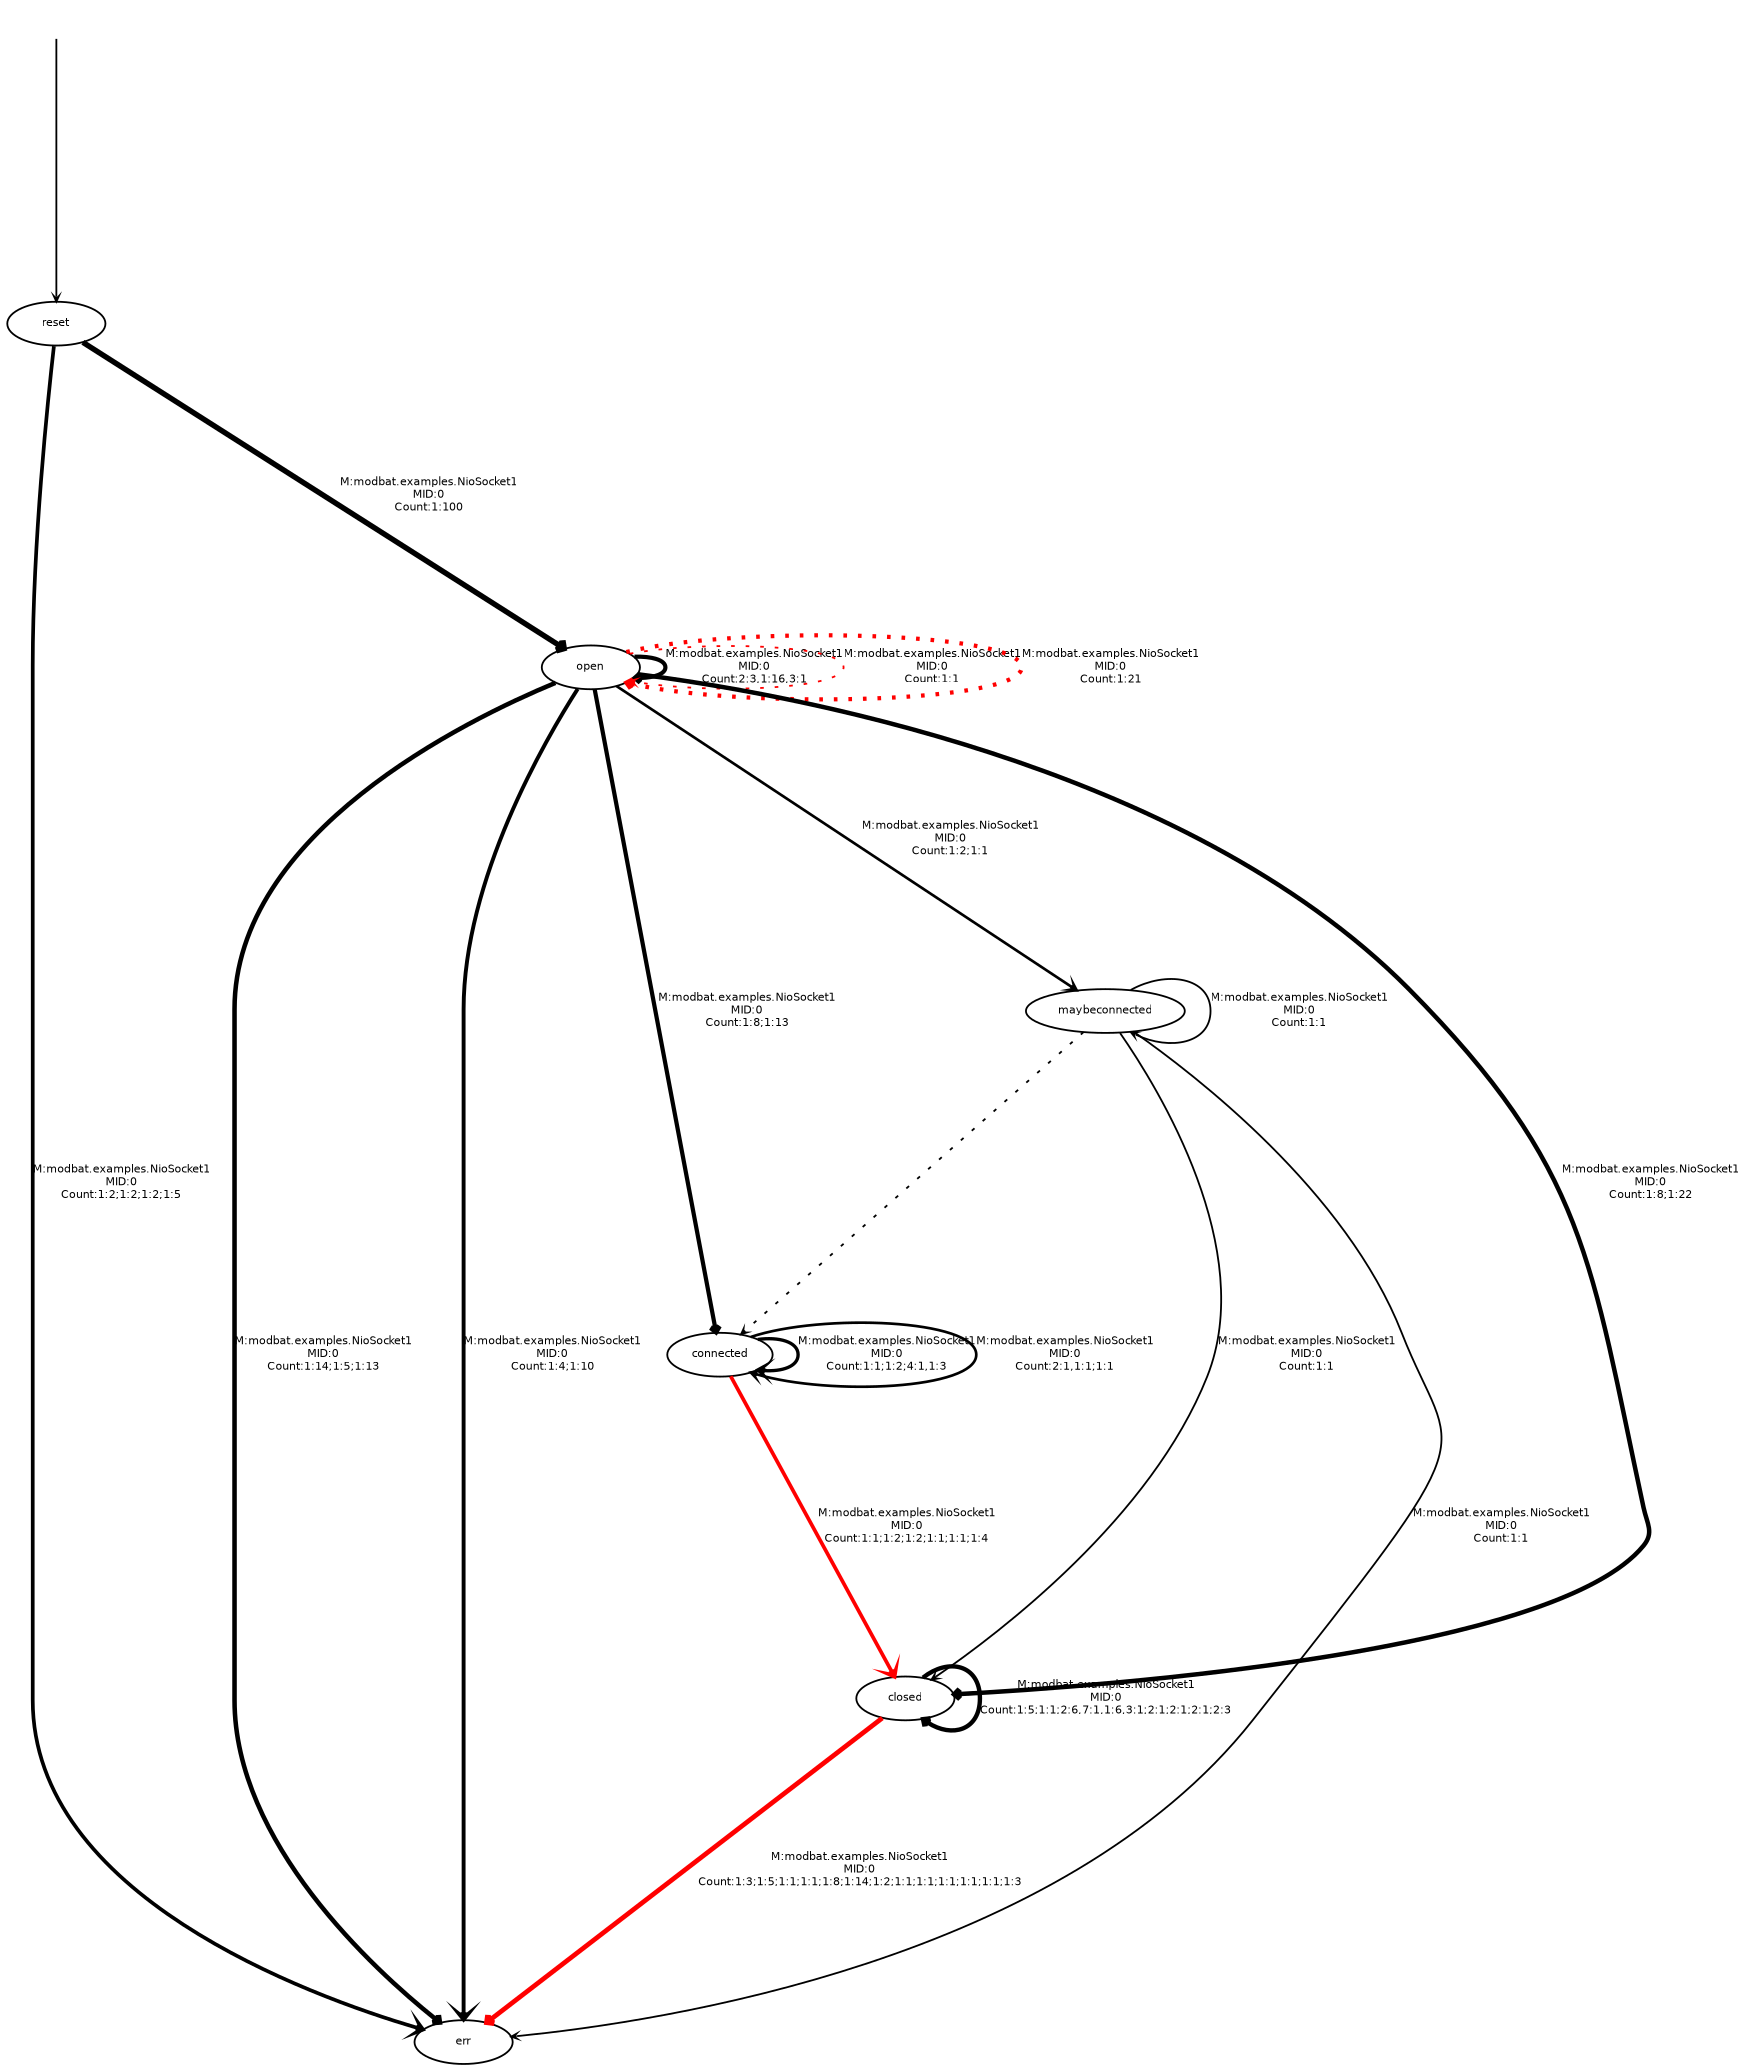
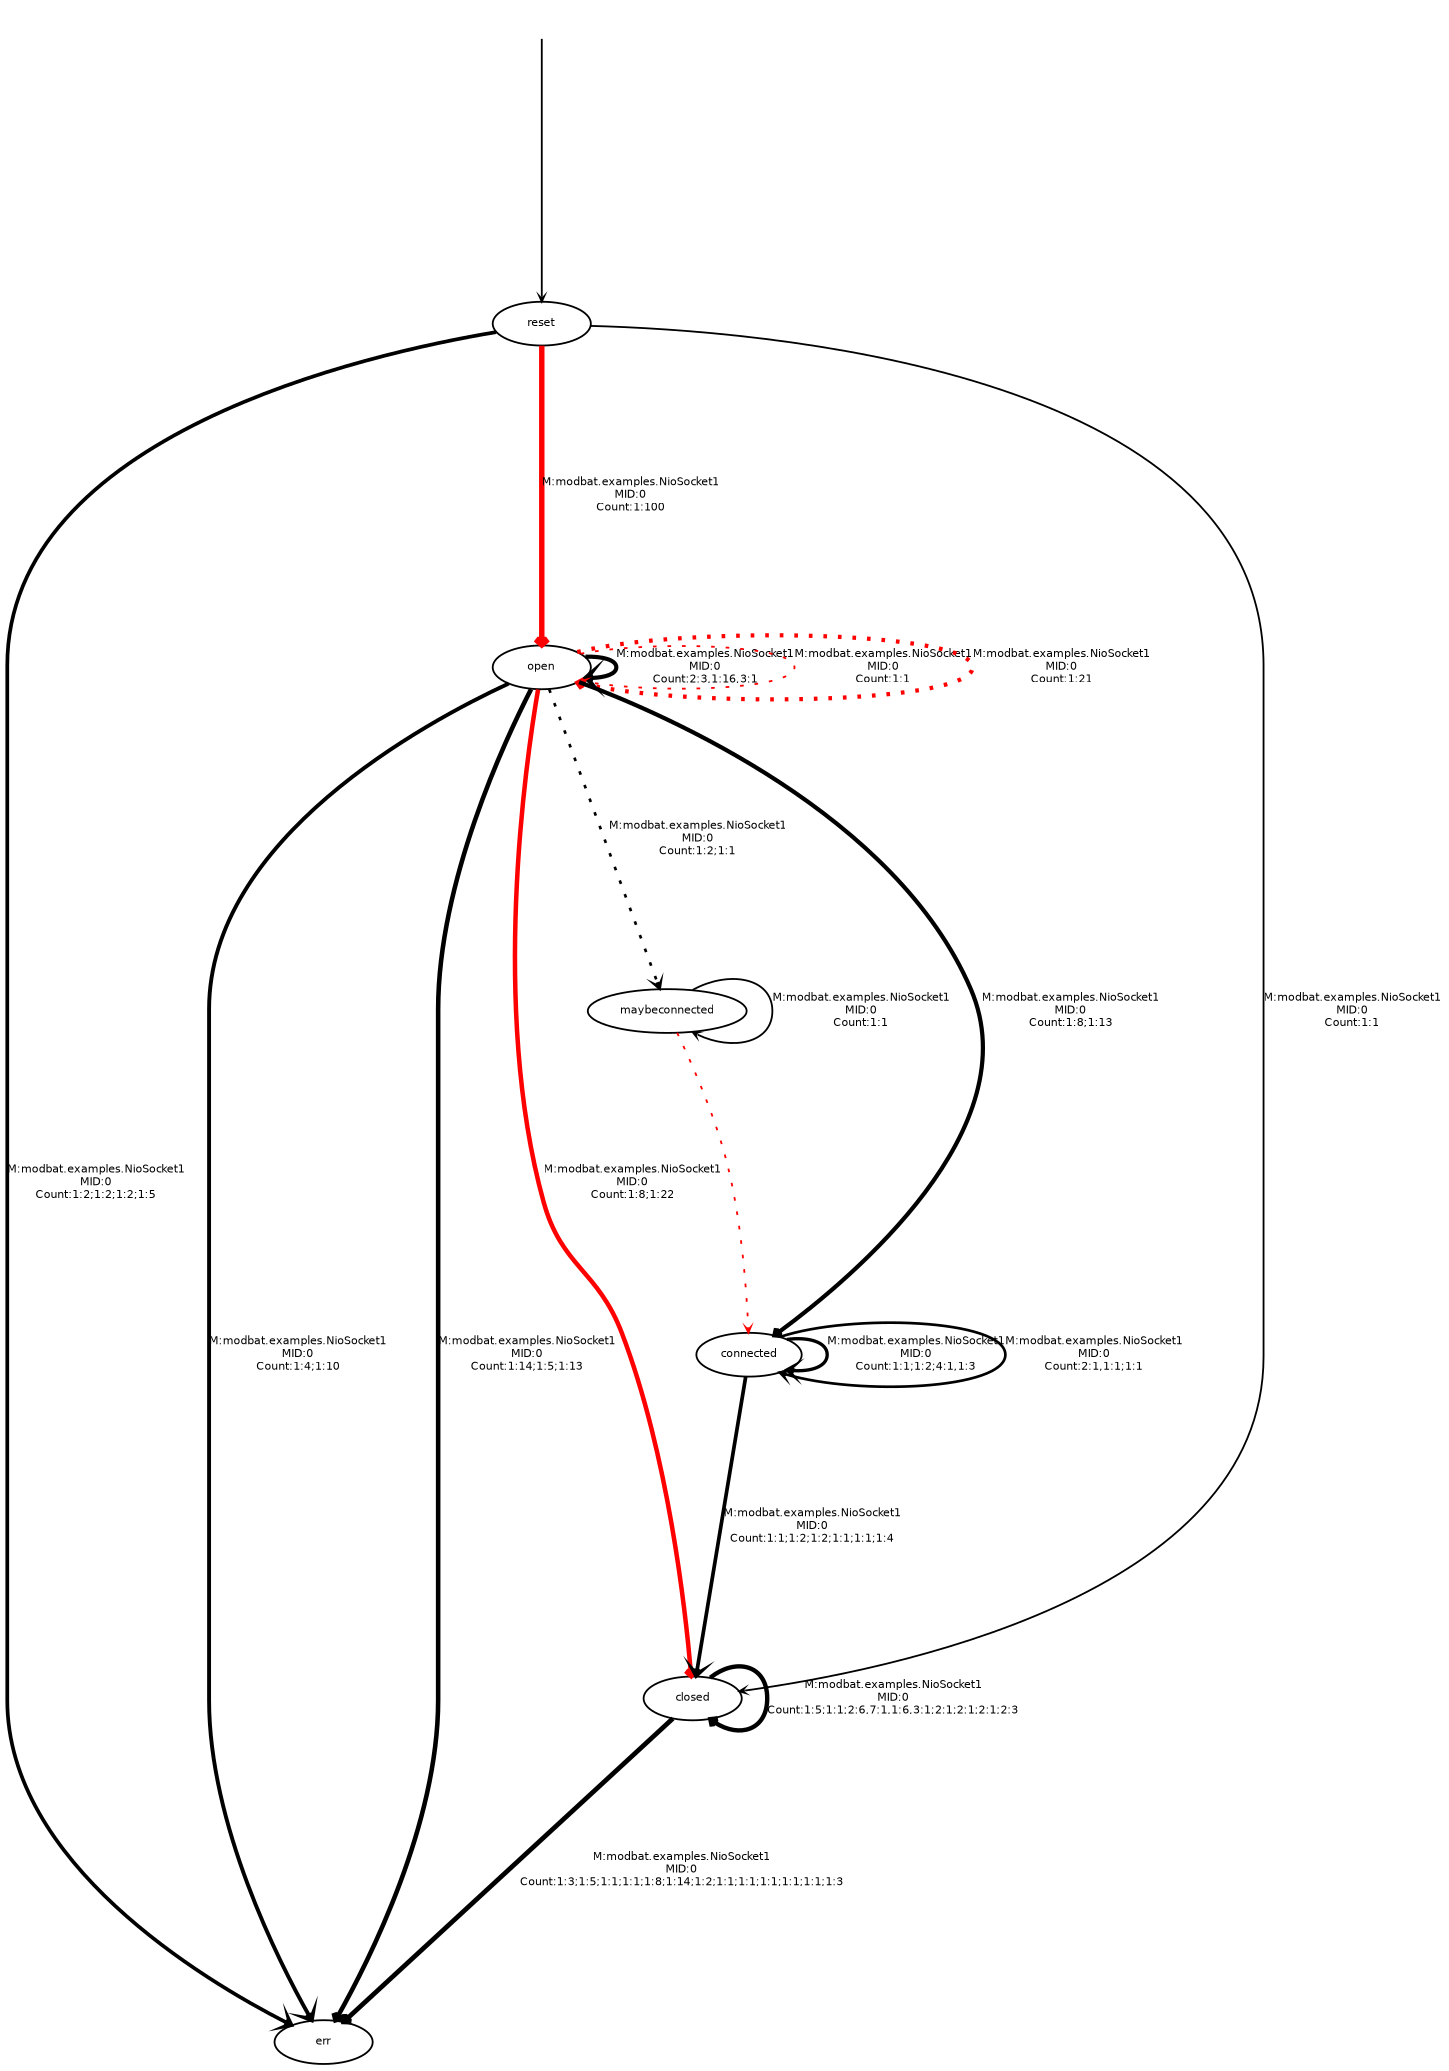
(321, 494) -> (542, 492)
(844, 836) -> (603, 836)
(915, 1181) -> (730, 1175)
(1554, 1181) -> (542, 1194)
(1198, 1395) -> (1264, 932)
(811, 1524) -> (721, 1523)
(1266, 1703) -> none
(687, 1868) -> (511, 1868)
